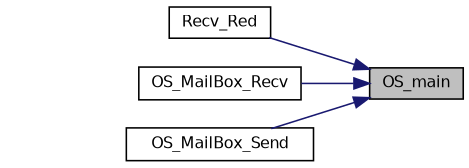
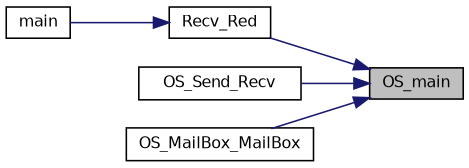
none -> (38, 23)
(220, 83) -> (220, 83)
(220, 144) -> (220, 144)
